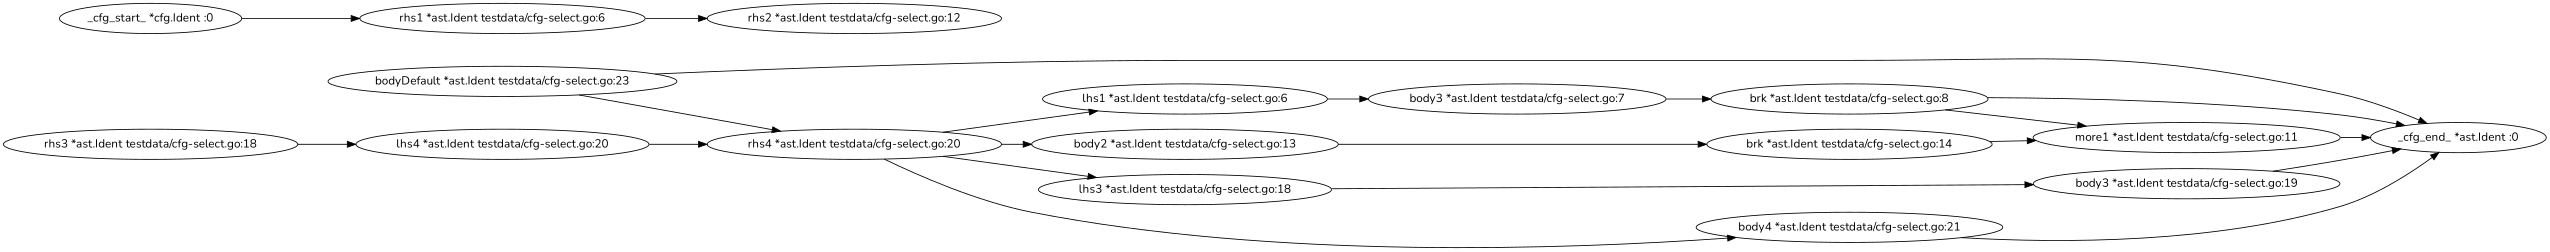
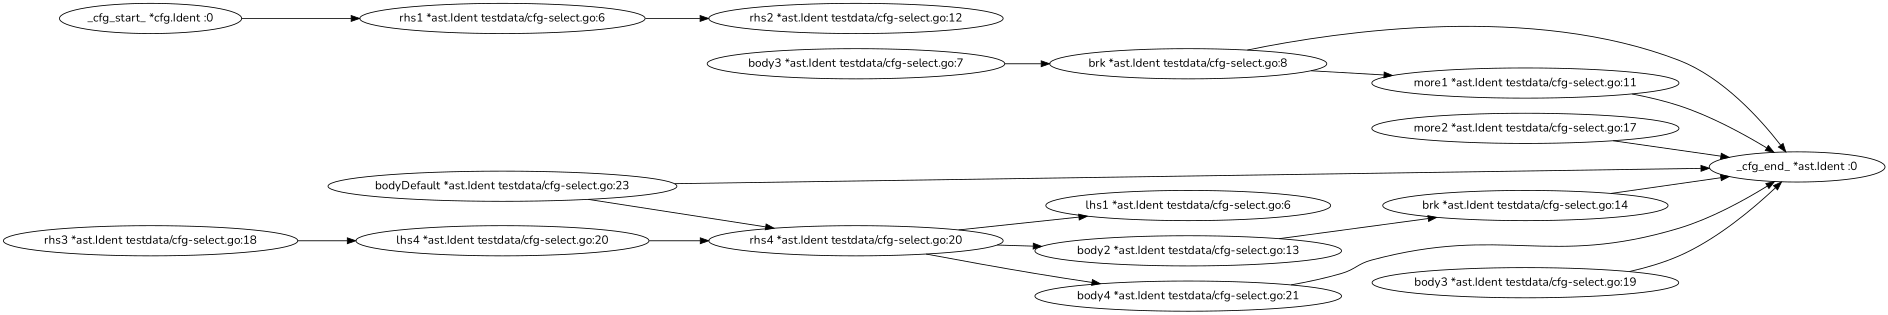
(1344, 99) -> none
none -> (1525, 128)
(2009, 141) -> (1666, 186)
(1185, 190) -> none
